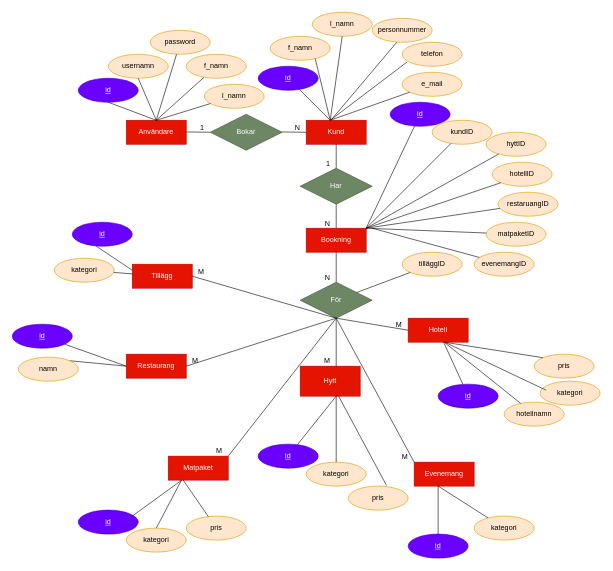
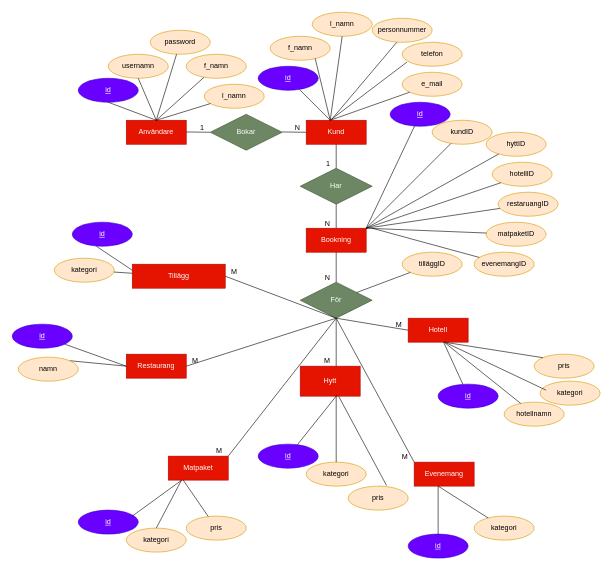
(162, 276) -> (179, 276)
